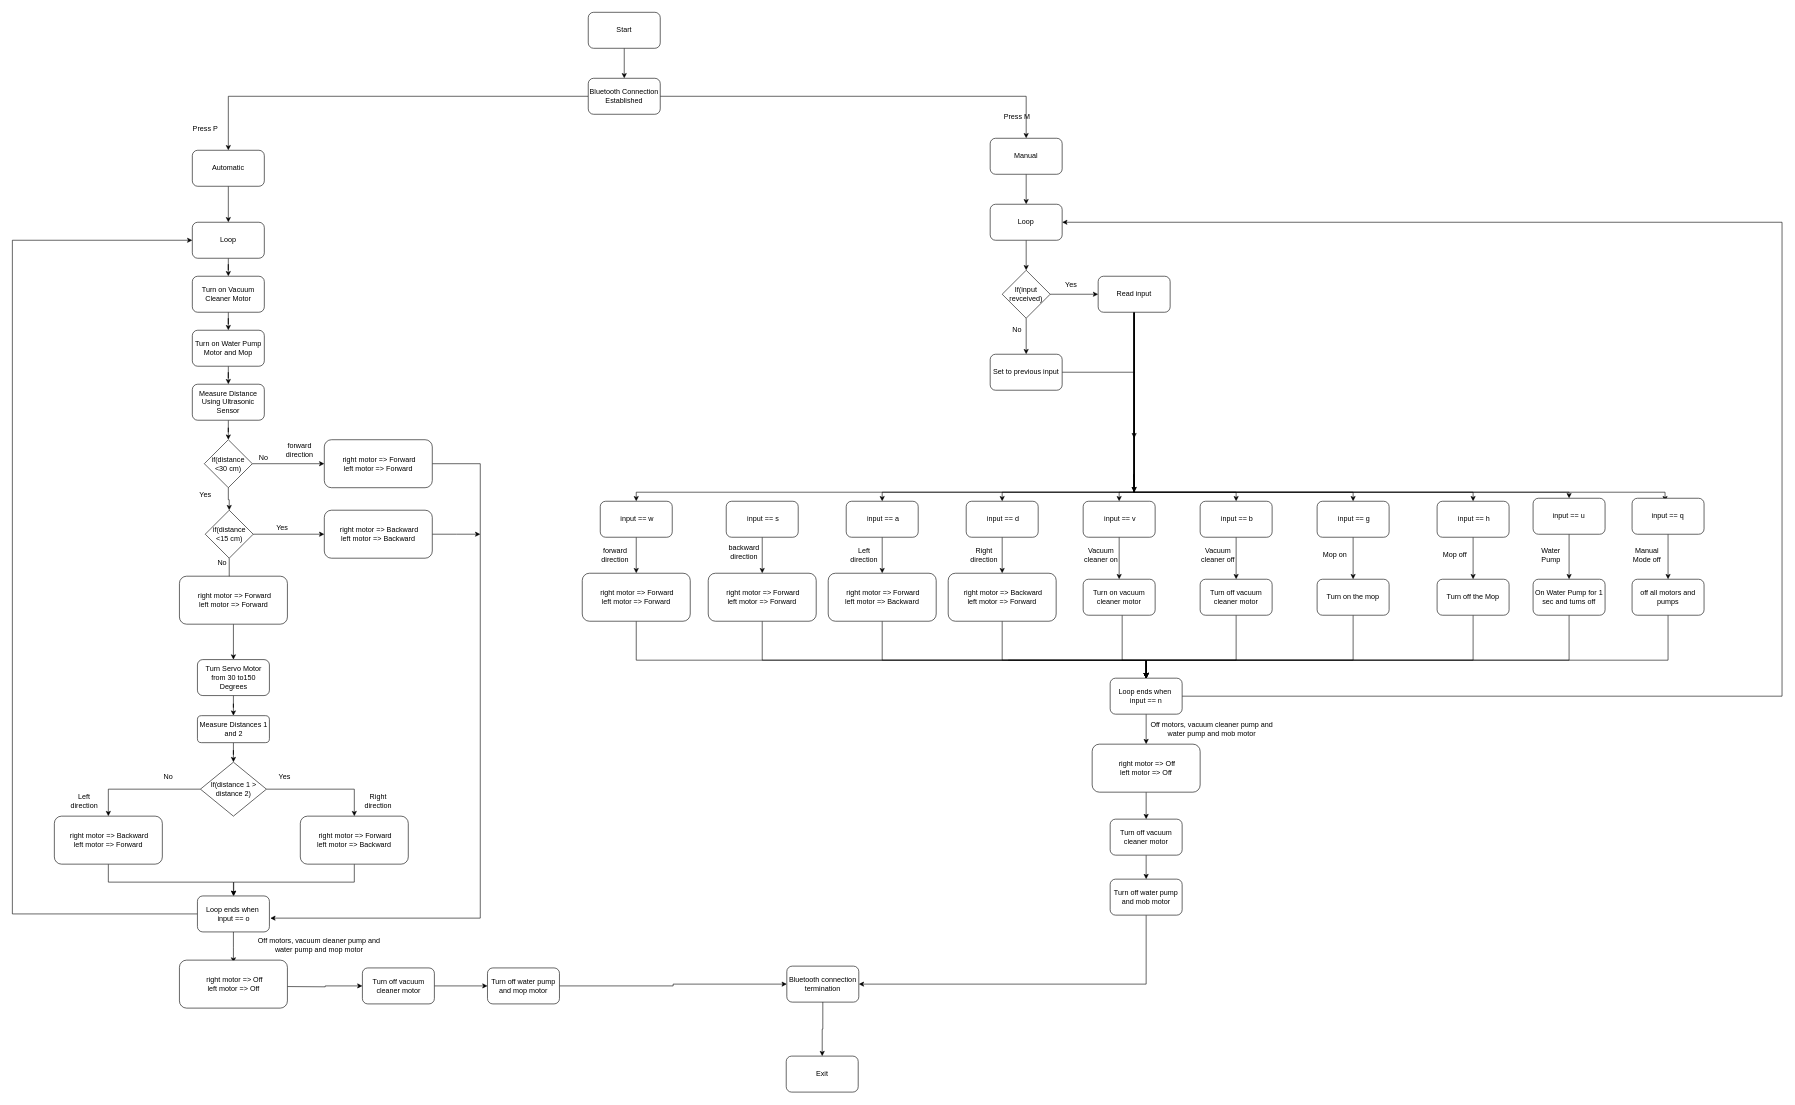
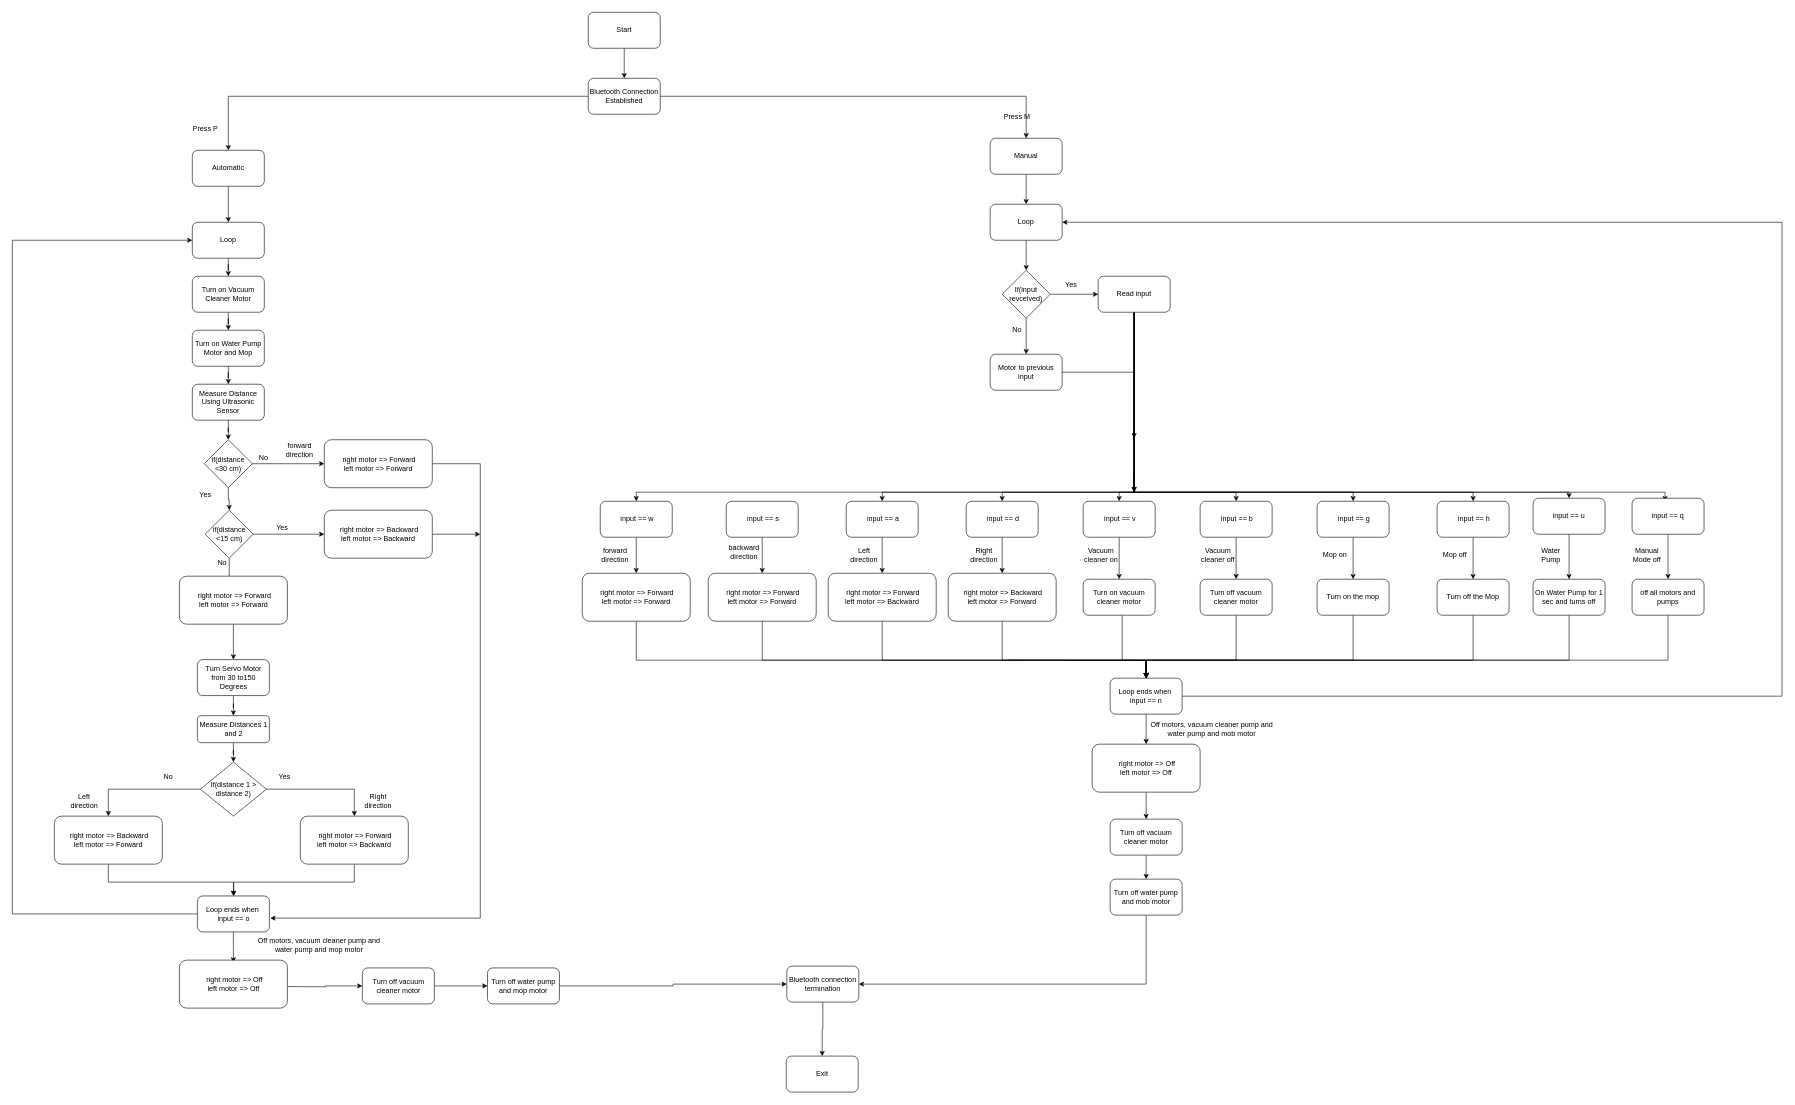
(1026, 372) -> (1026, 372)
